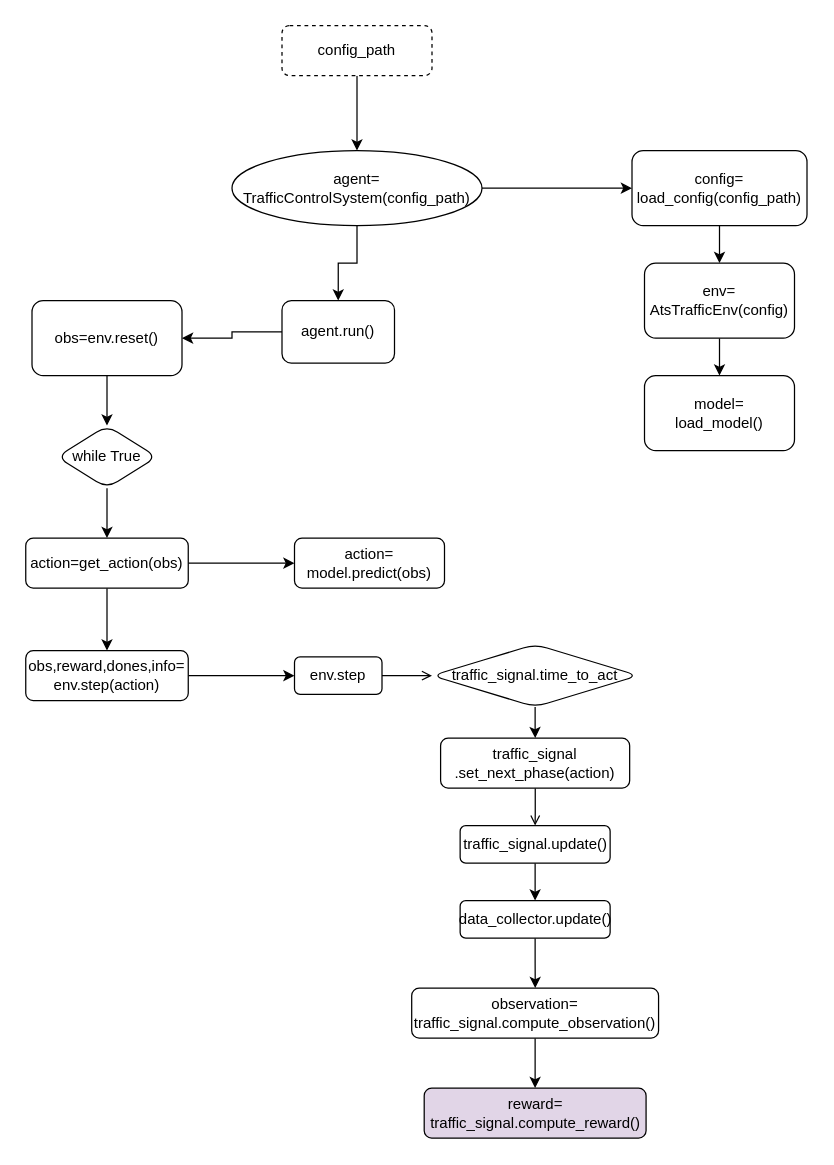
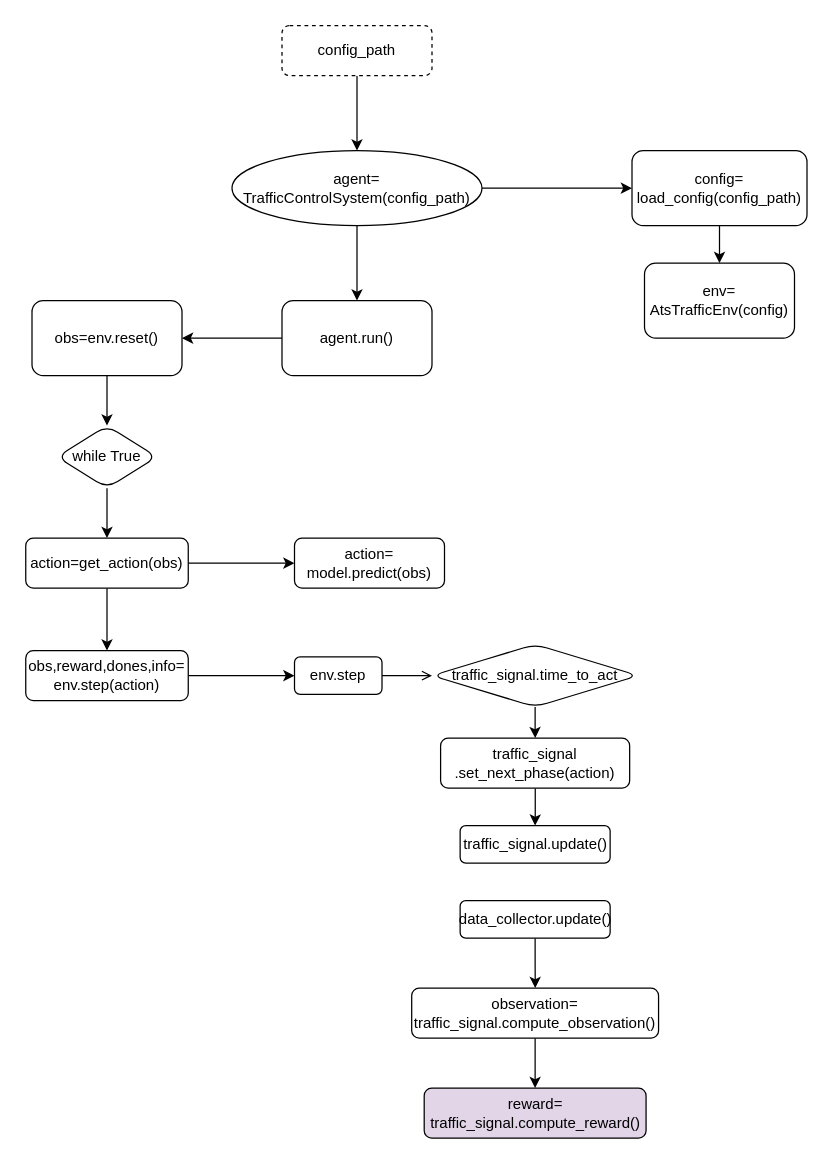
(338, 332) -> (357, 338)
(719, 361) -> none
(719, 413) -> none
(535, 817) -> (535, 815)
(535, 886) -> none
